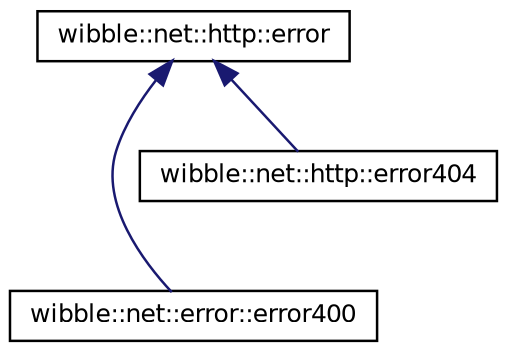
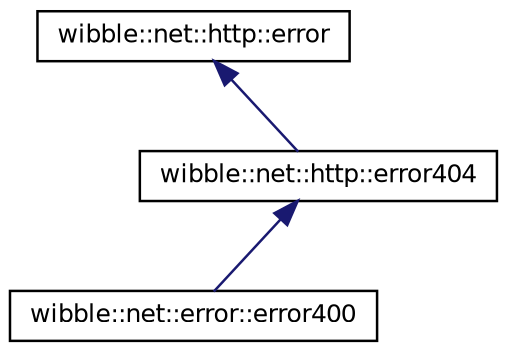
(114, 189) -> (247, 255)
